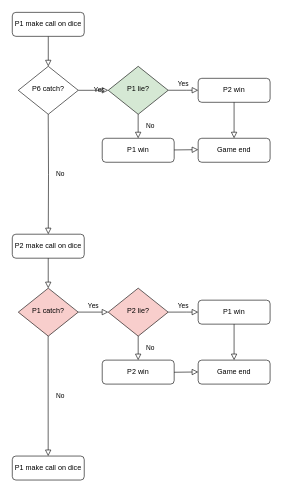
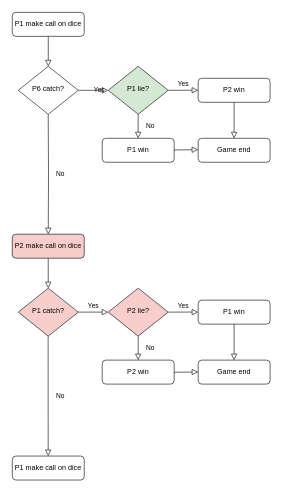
(48, 246) -> (48, 246)
